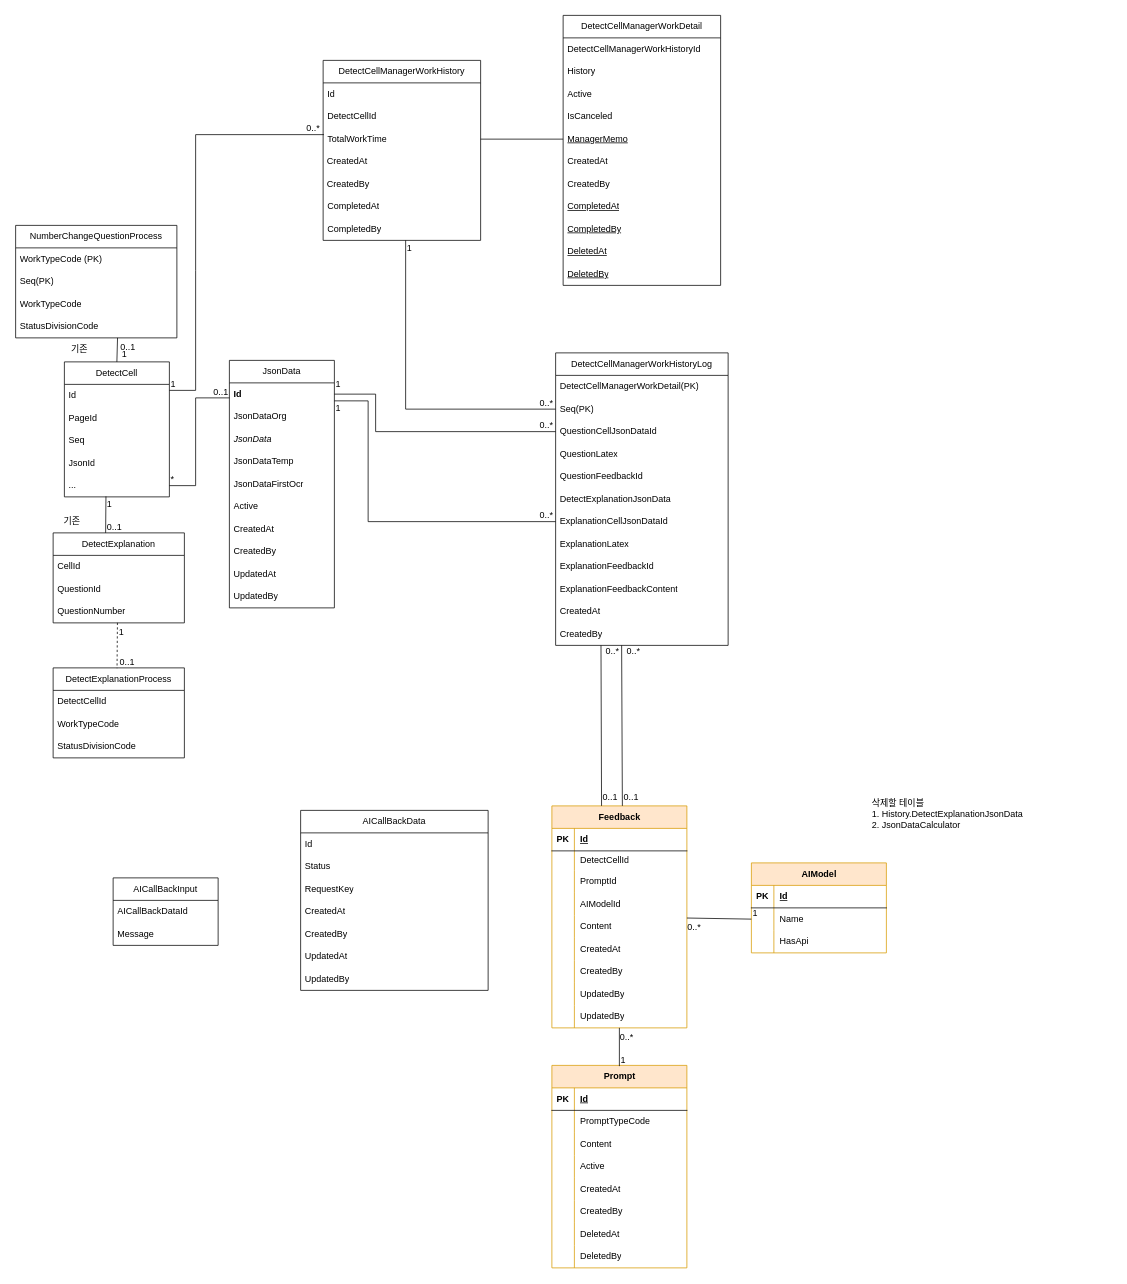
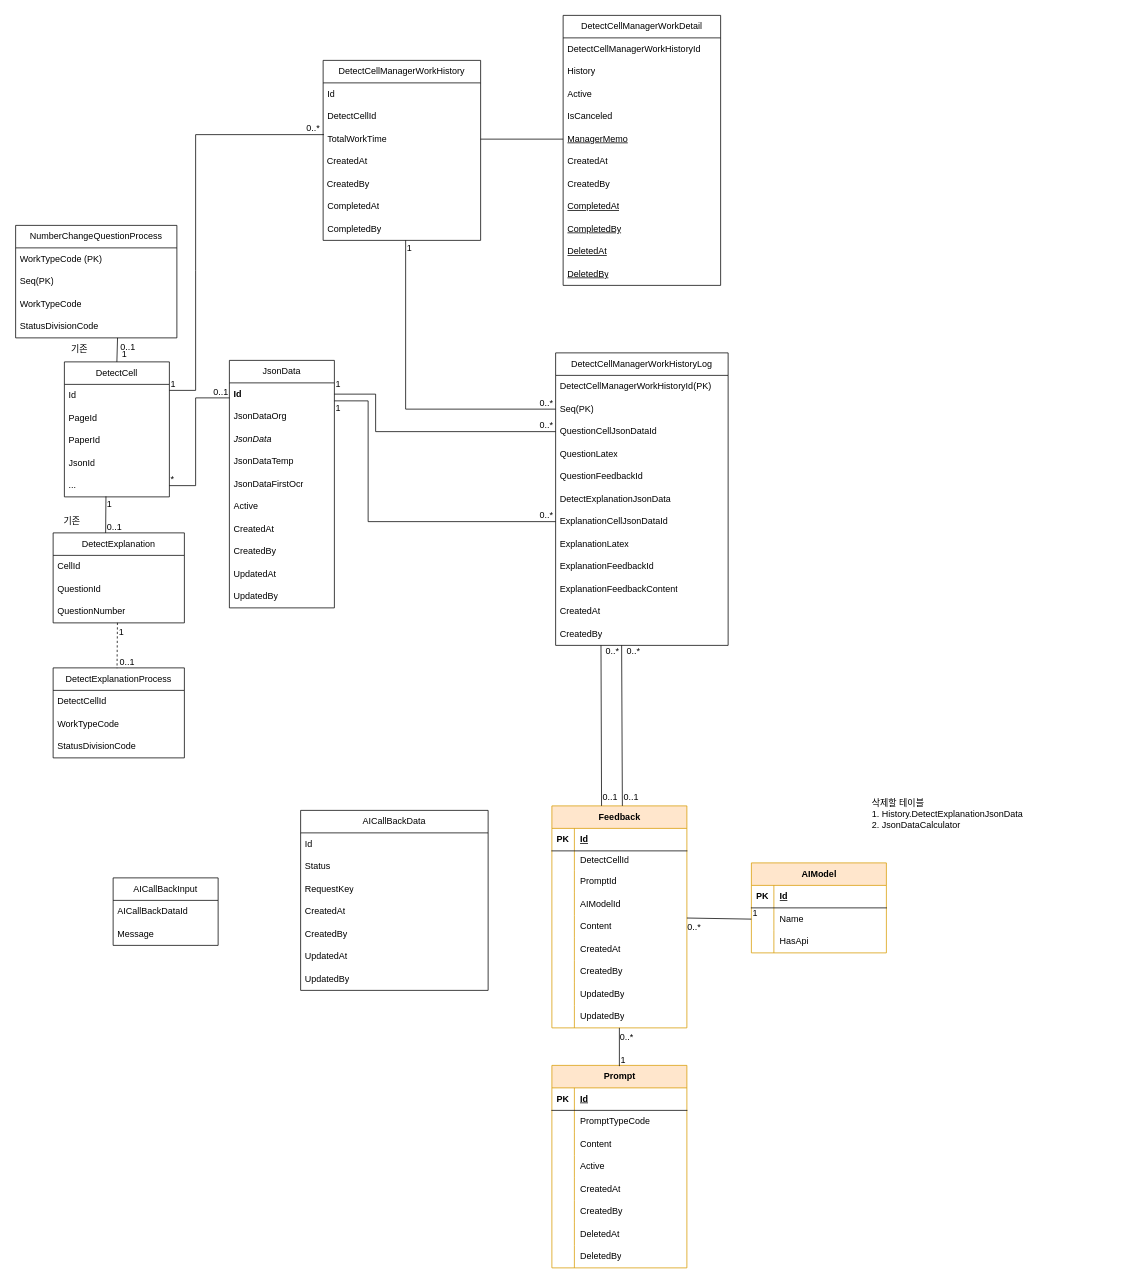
(633, 387) -> (642, 387)
(76, 441) -> (86, 441)
